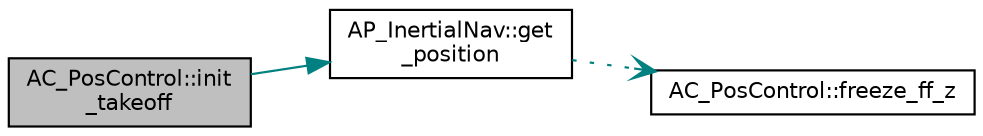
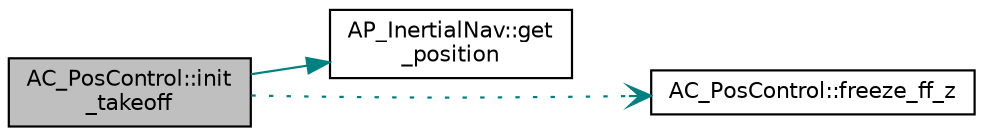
(603, 64) -> (440, 98)
